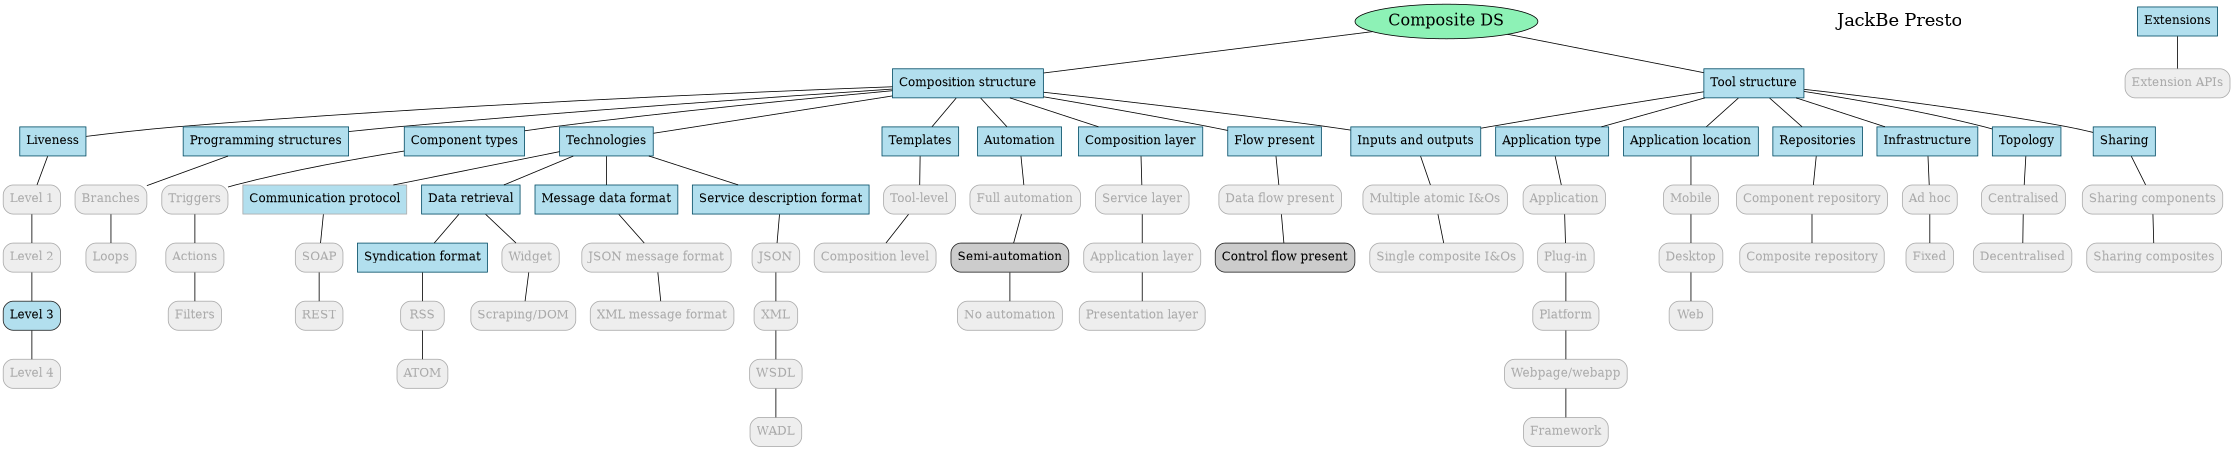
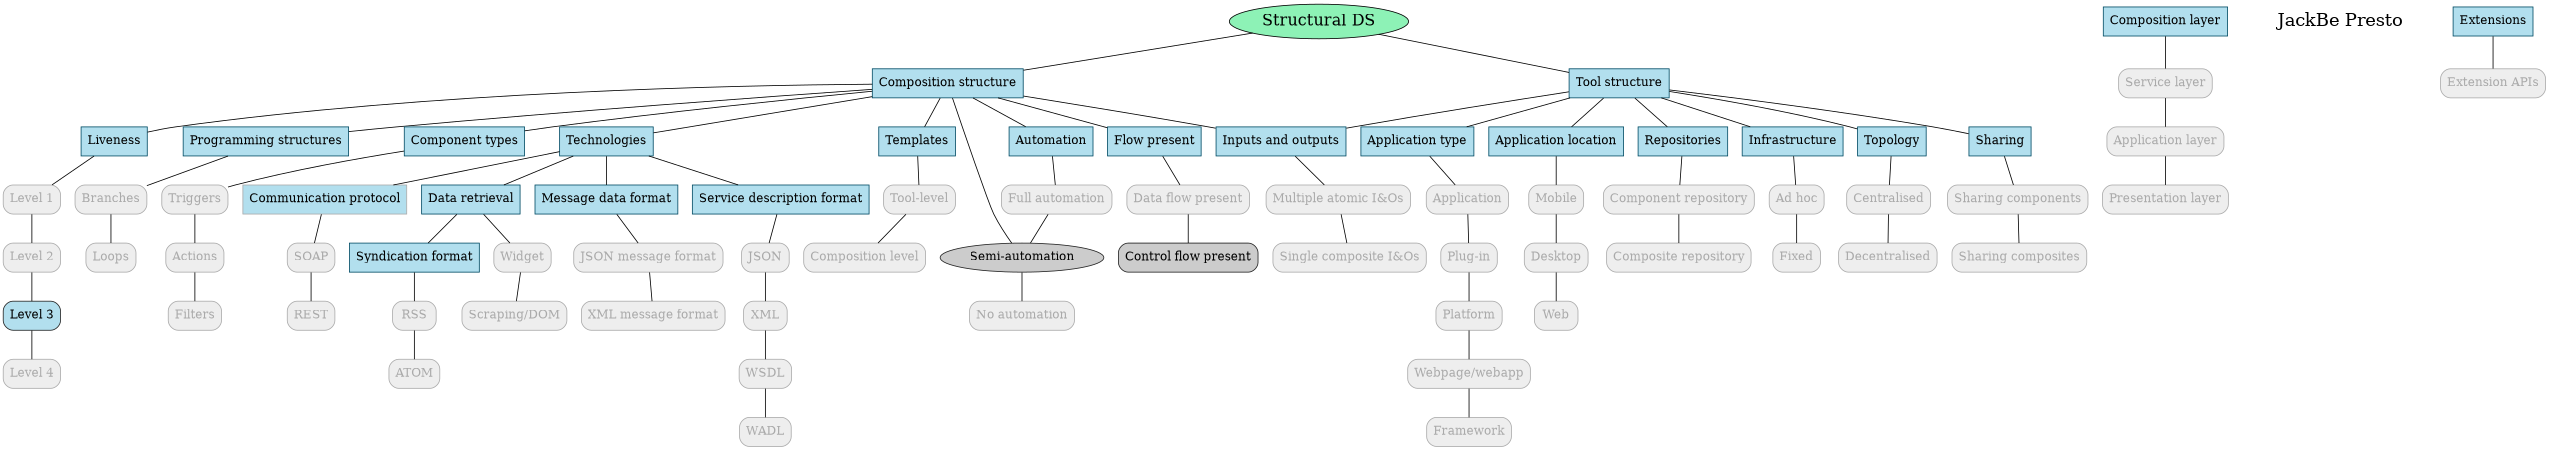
(1446, 21) -> (1319, 21)
(1054, 112) -> (978, 172)
(1010, 258) -> (1022, 258)
